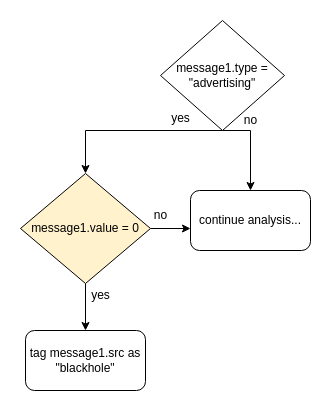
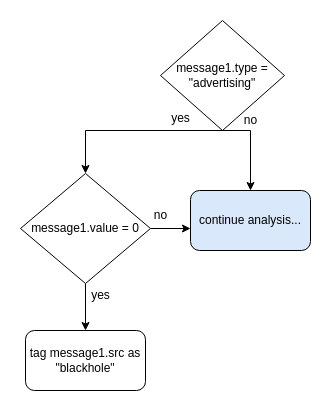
(251, 221) -> (251, 221)
(86, 229) -> (86, 229)
